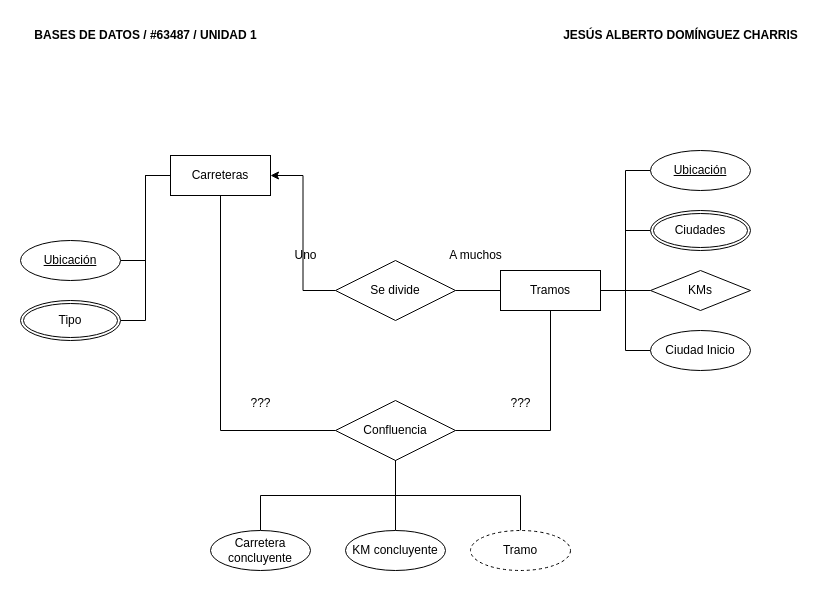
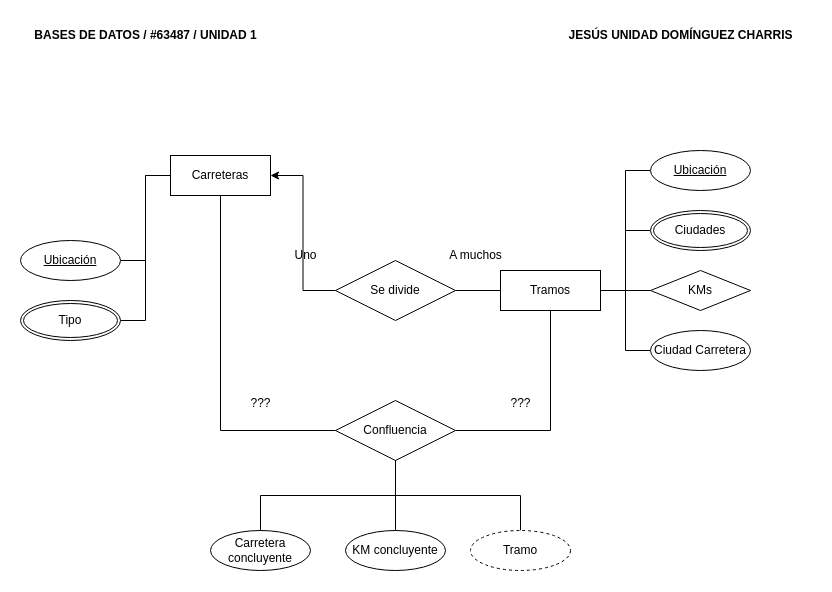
(681, 36) -> (681, 36)
(701, 351) -> (701, 351)
